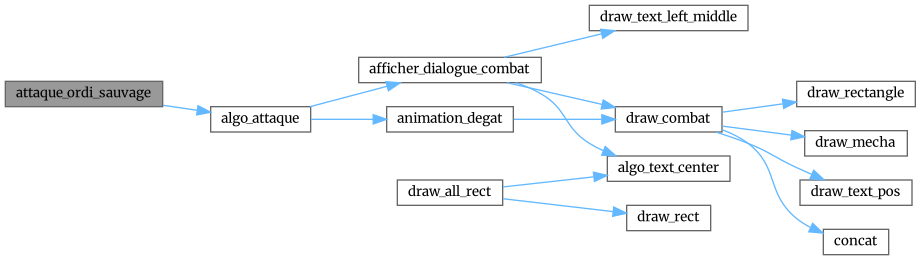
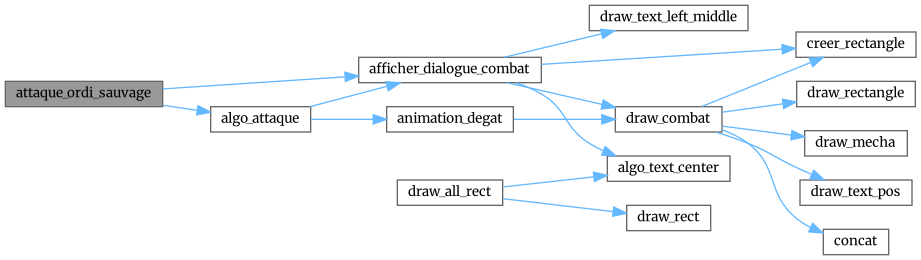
none -> (856, 45)
none -> (254, 83)
